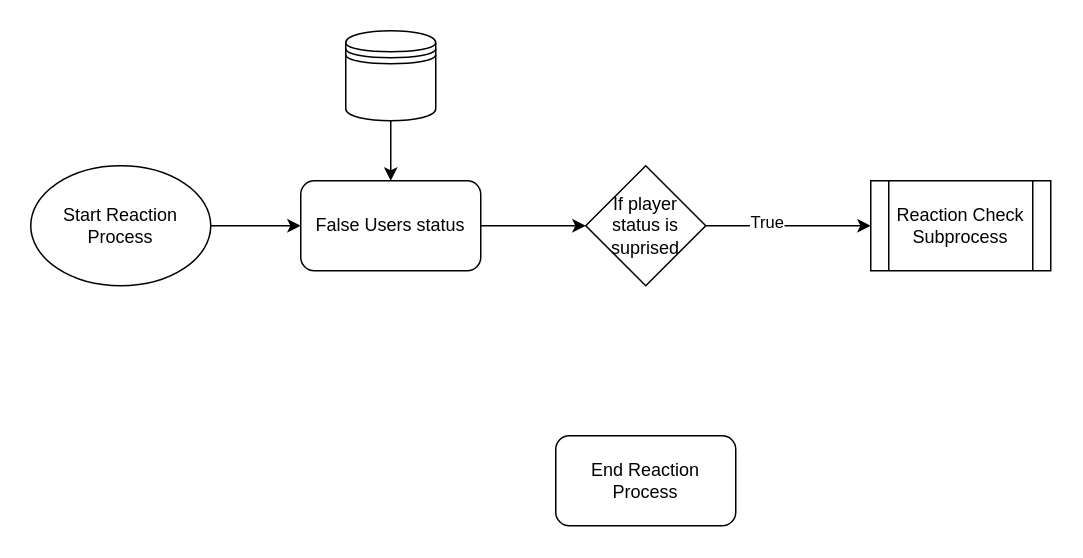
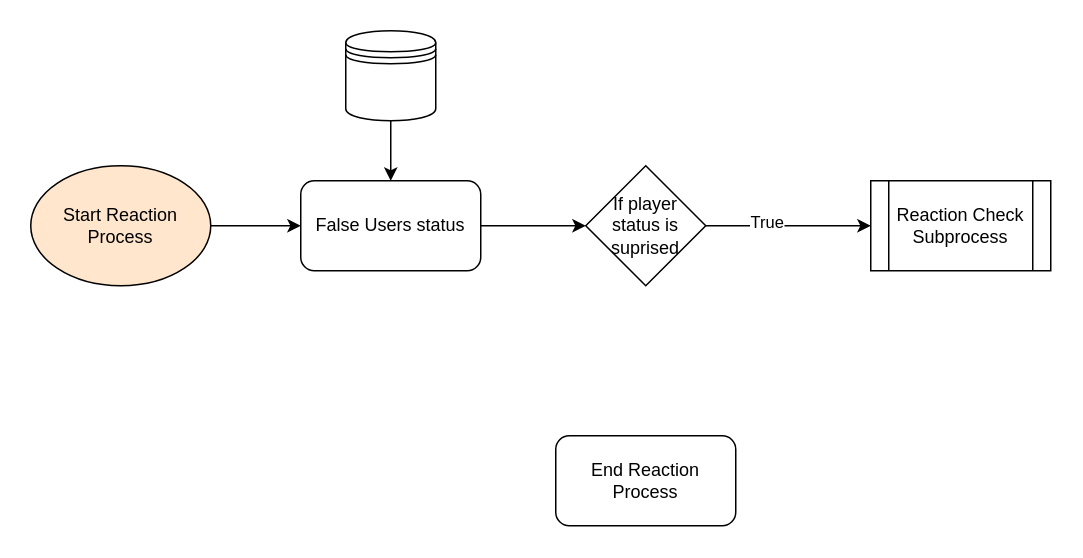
(121, 226) -> (121, 226)
